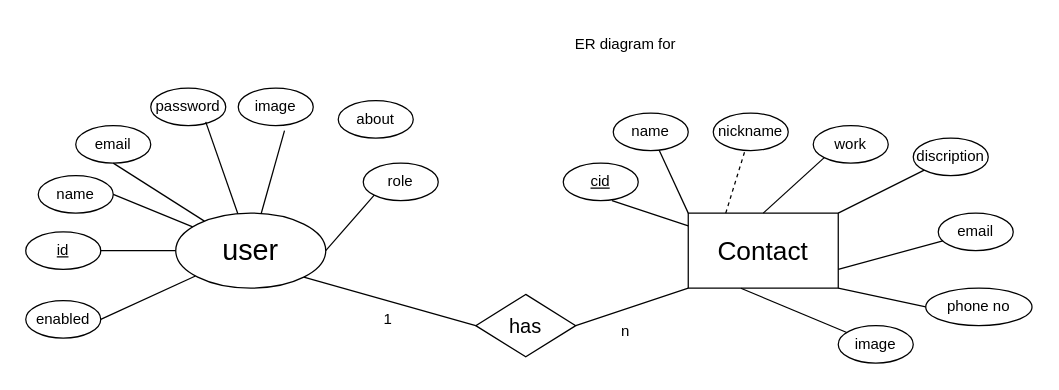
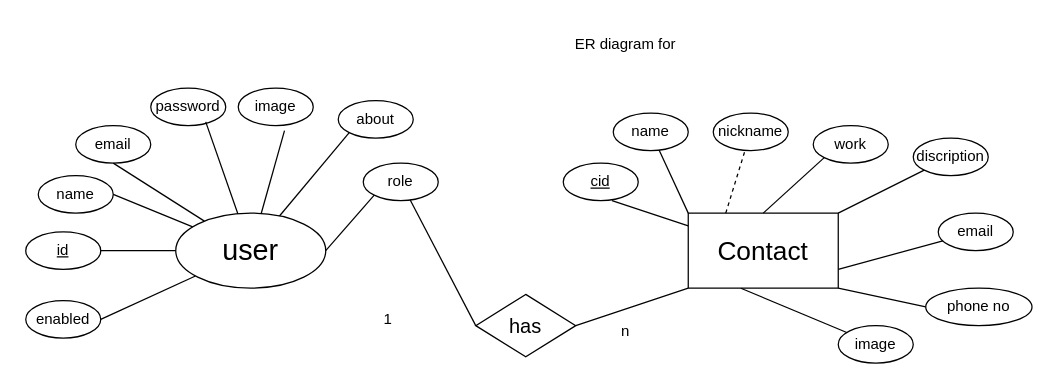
none -> (314, 174)
(390, 301) -> (443, 263)
